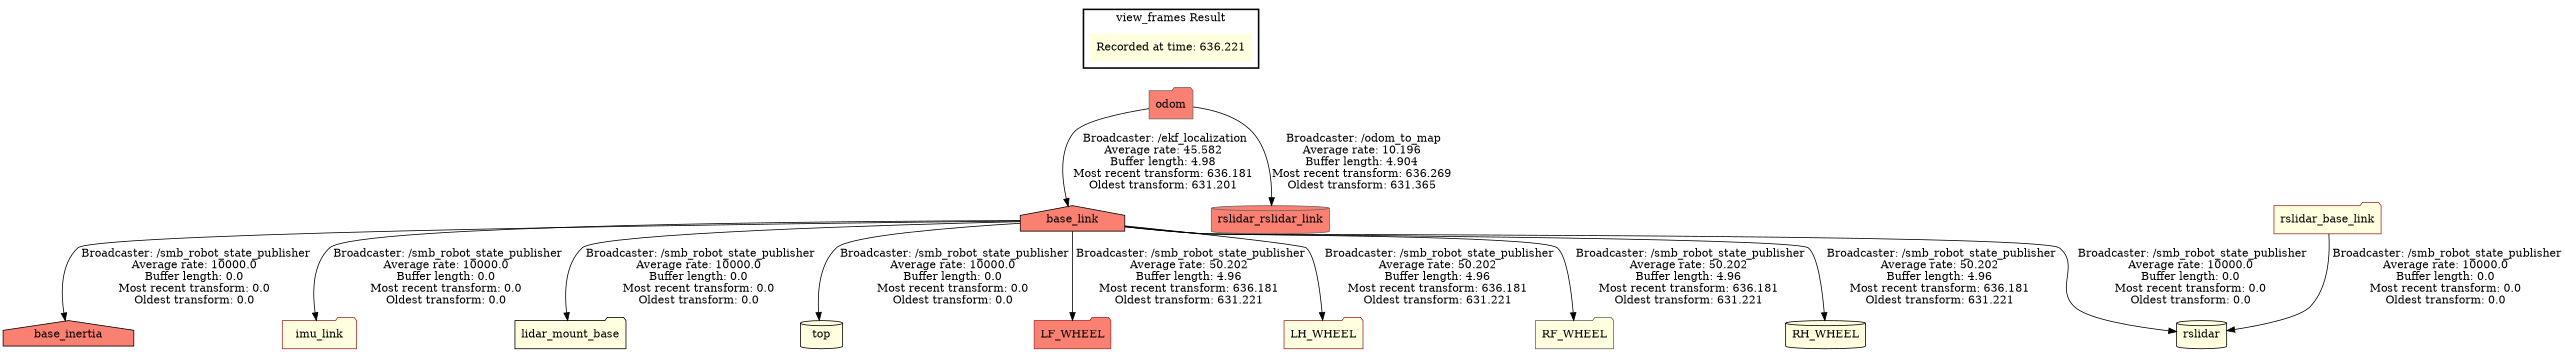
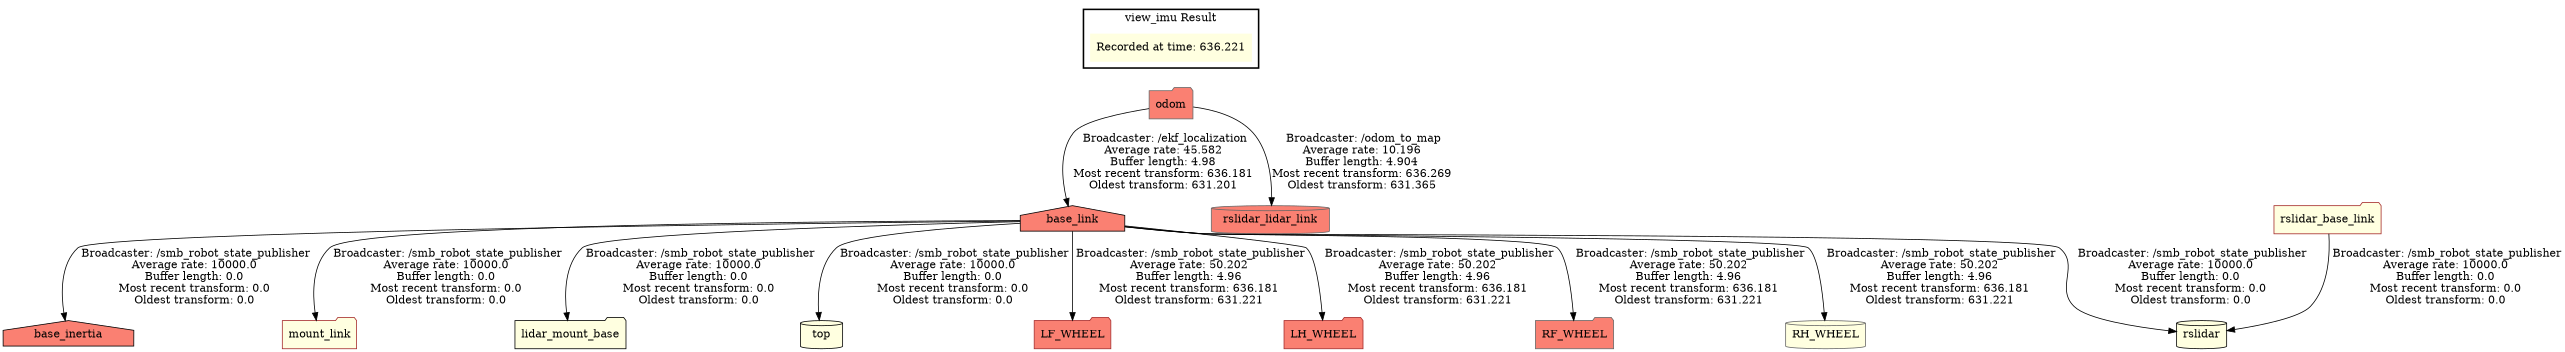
(1171, 18) -> (1171, 18)
(1270, 220) -> (1270, 220)
(319, 335) -> (319, 335)
(1324, 335) -> (1324, 335)
(1575, 335) -> (1575, 335)
(1826, 335) -> (1826, 335)
